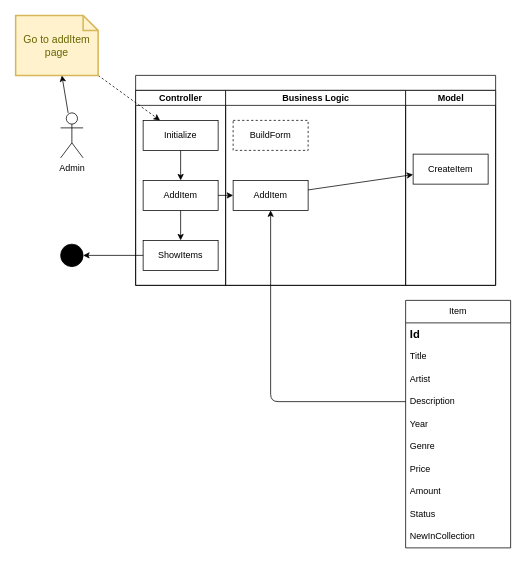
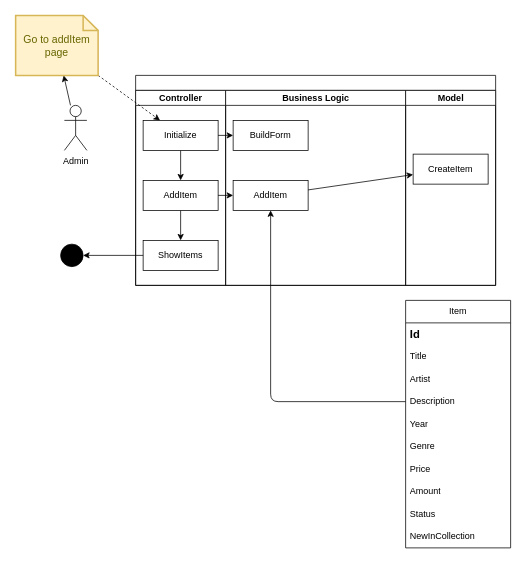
(72, 135) -> (75, 128)
none -> (223, 135)
(270, 135) -> (270, 135)
